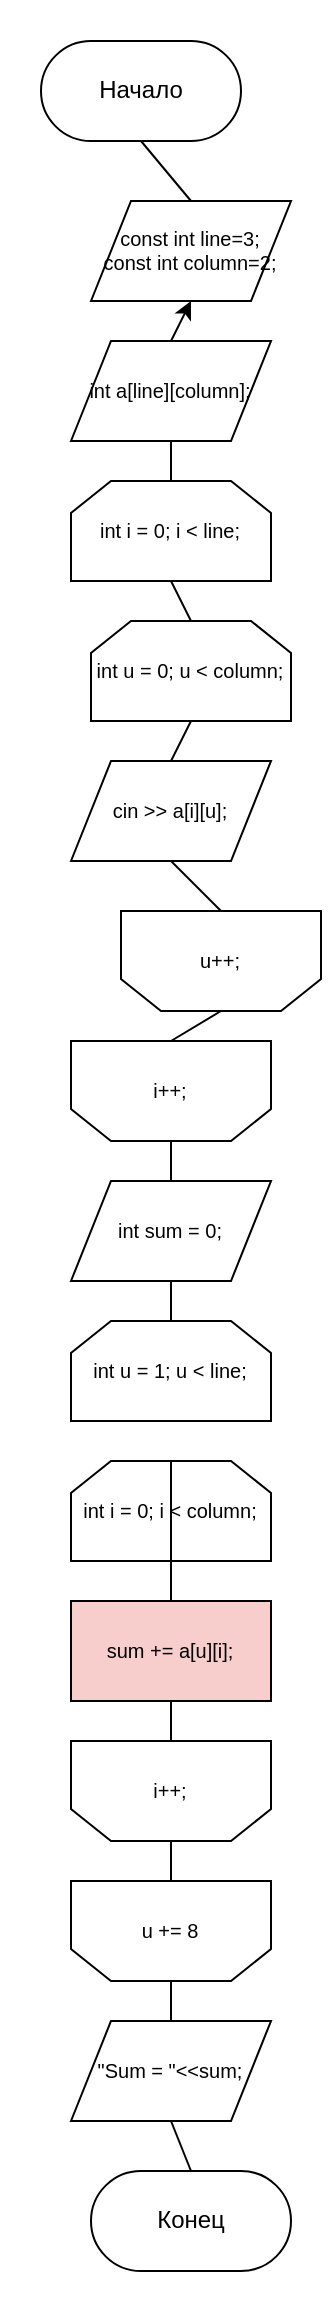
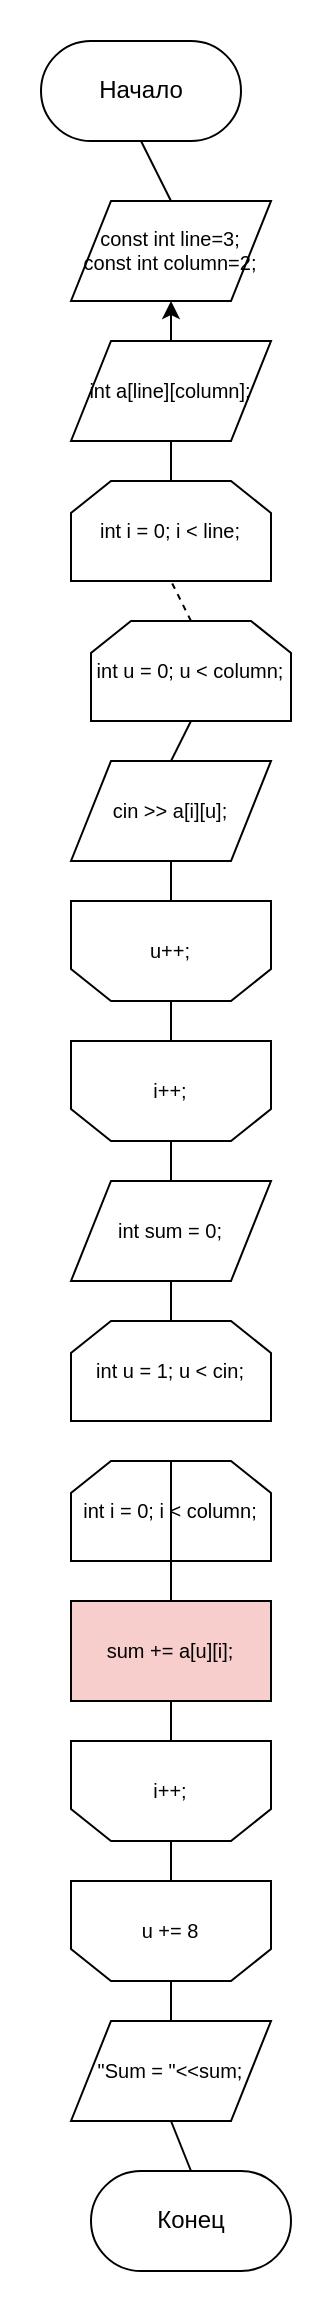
(191, 251) -> (171, 251)
(180, 599) -> (180, 599)
(221, 961) -> (171, 951)
(171, 1371) -> (171, 1371)
